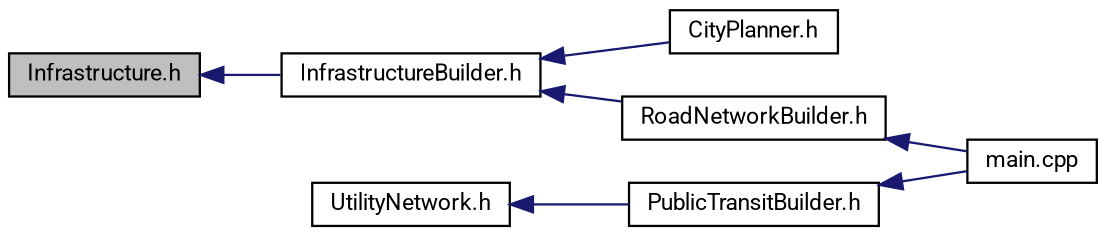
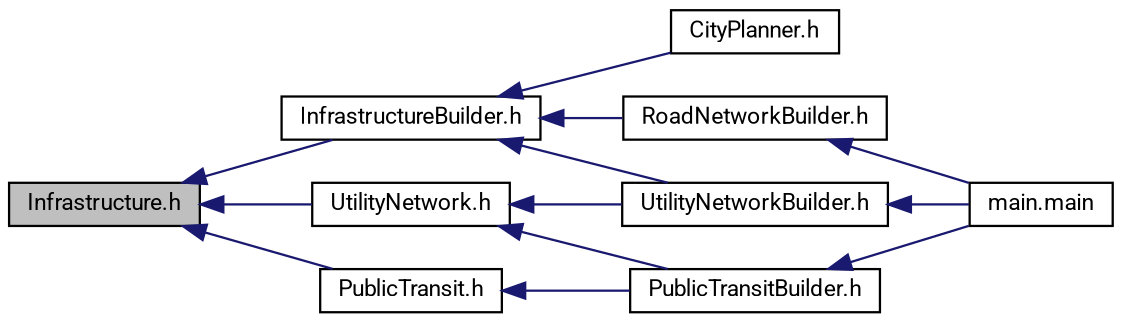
(1032, 161) -> (1041, 204)
none -> (268, 204)
none -> (755, 204)
none -> (411, 291)
